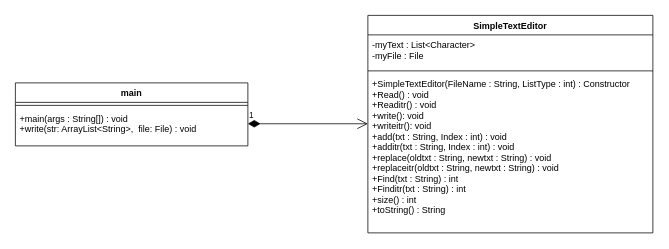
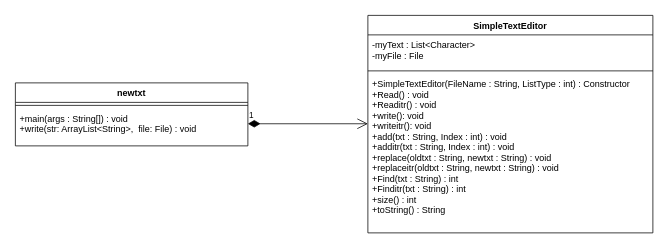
(131, 93) -> (131, 93)
